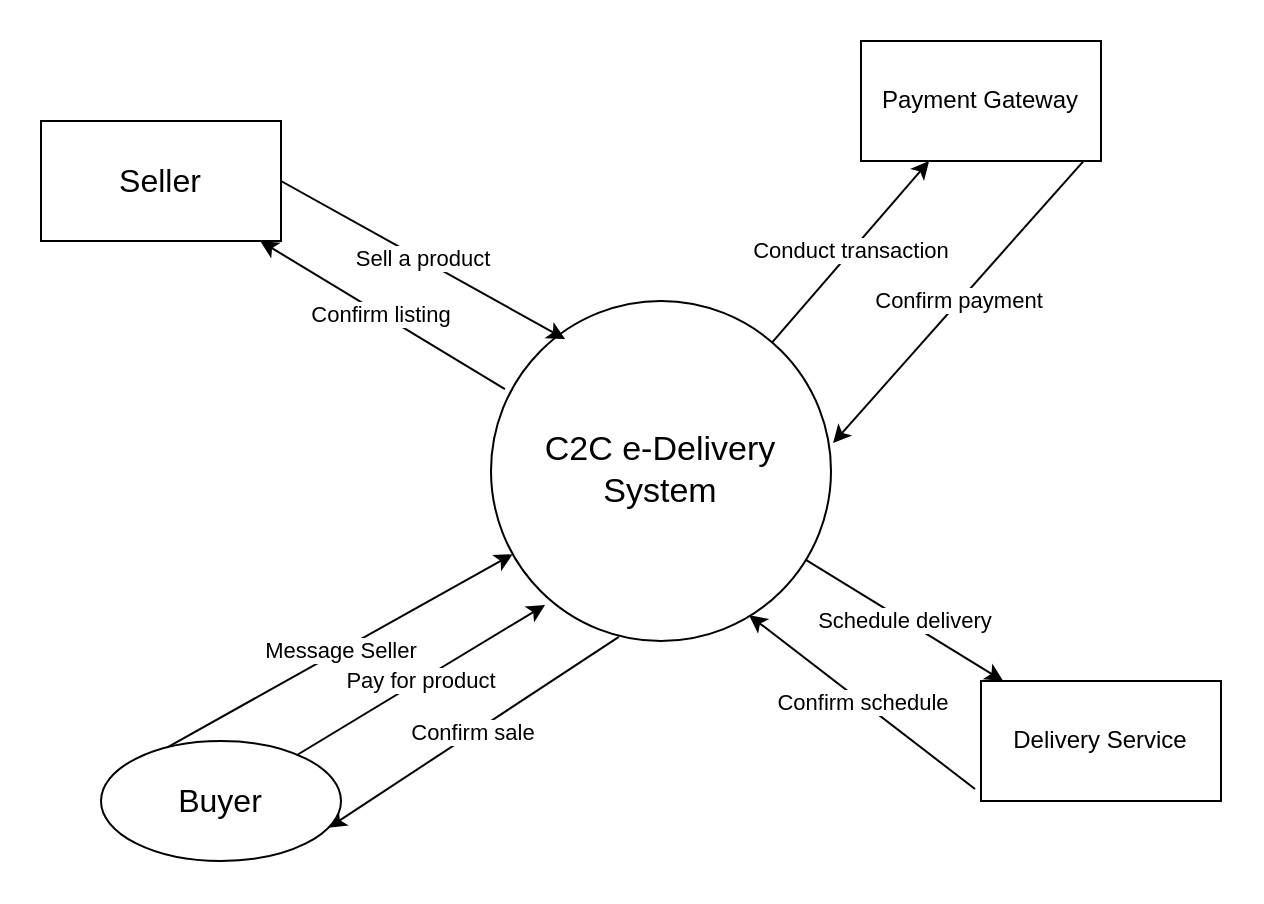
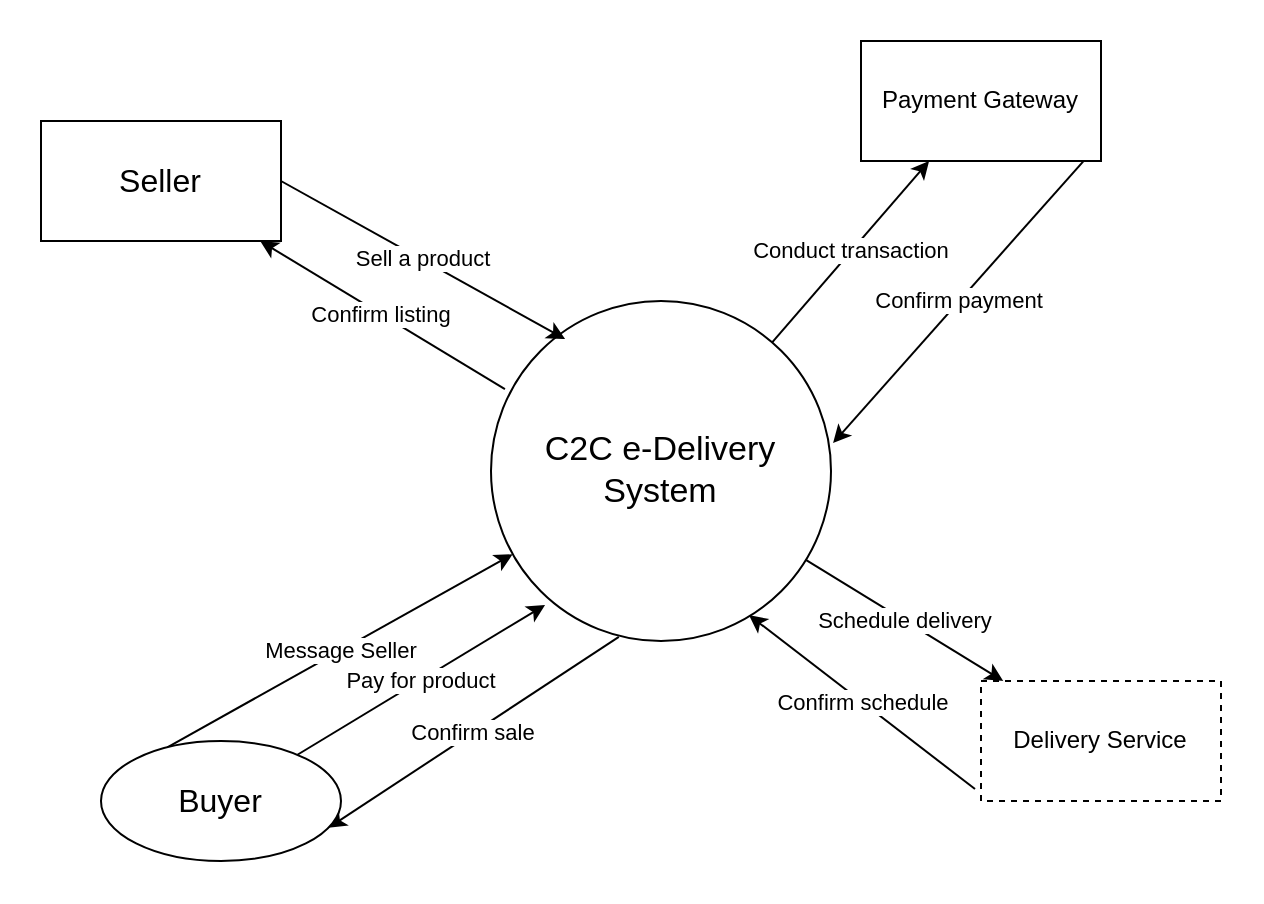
(1101, 741) -> (1101, 741)
